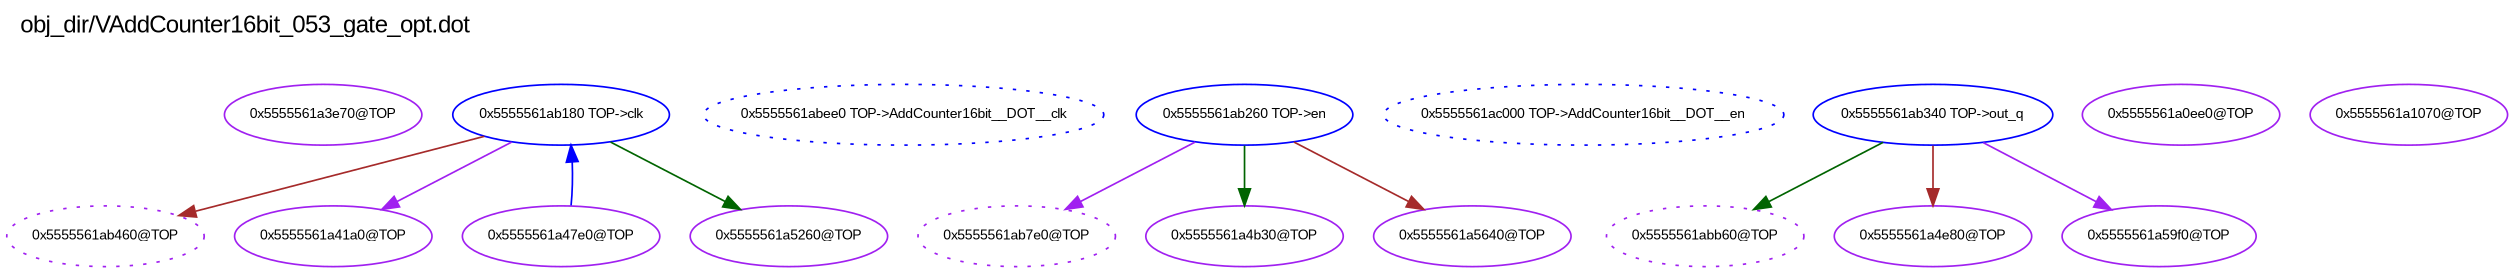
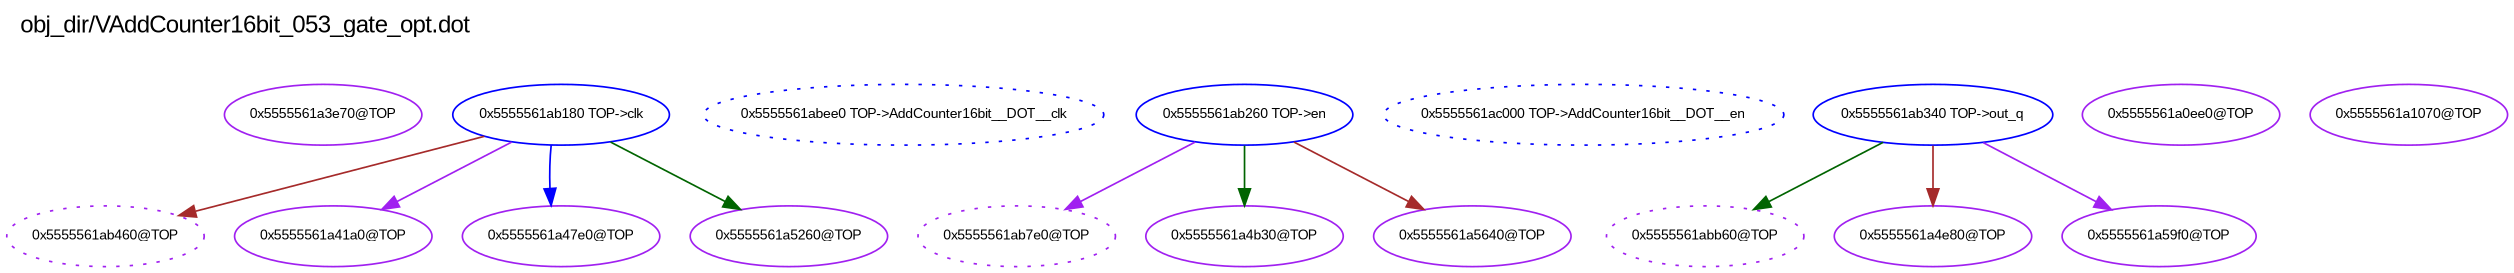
(572, 184) -> (550, 167)
